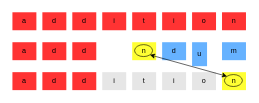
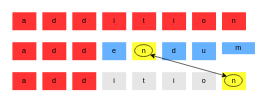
none -> (114, 51)
(234, 51) -> (239, 48)
(200, 54) -> (204, 51)
